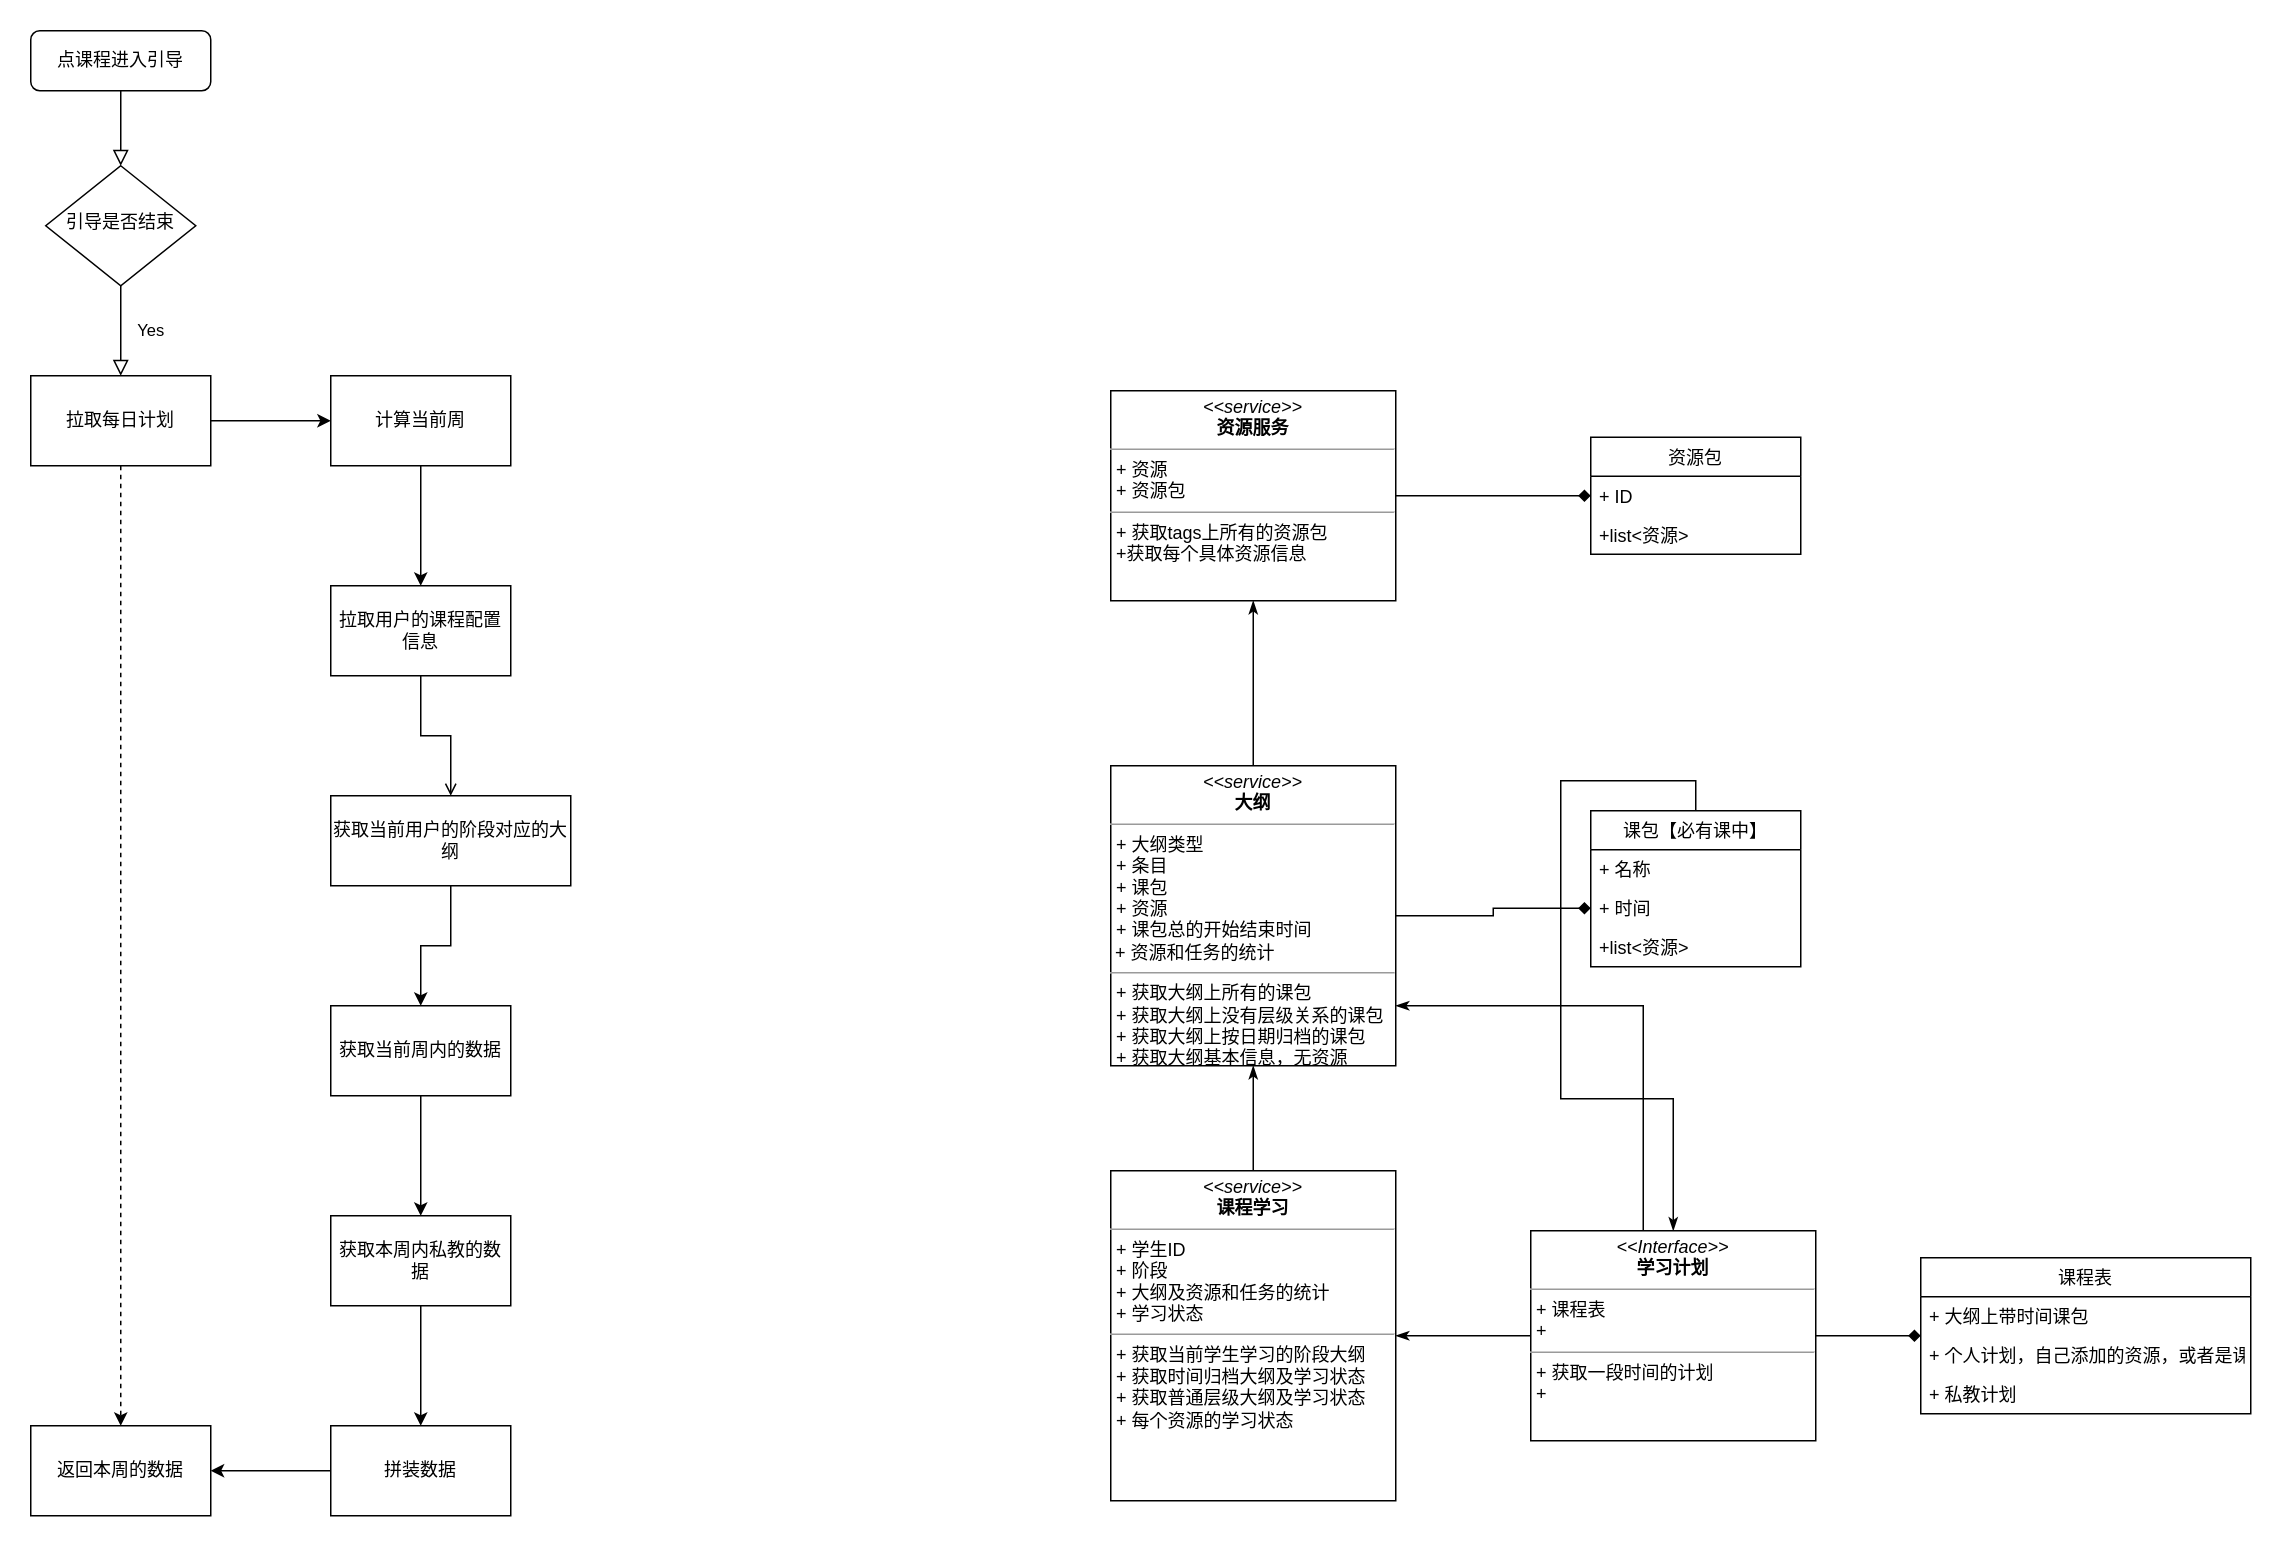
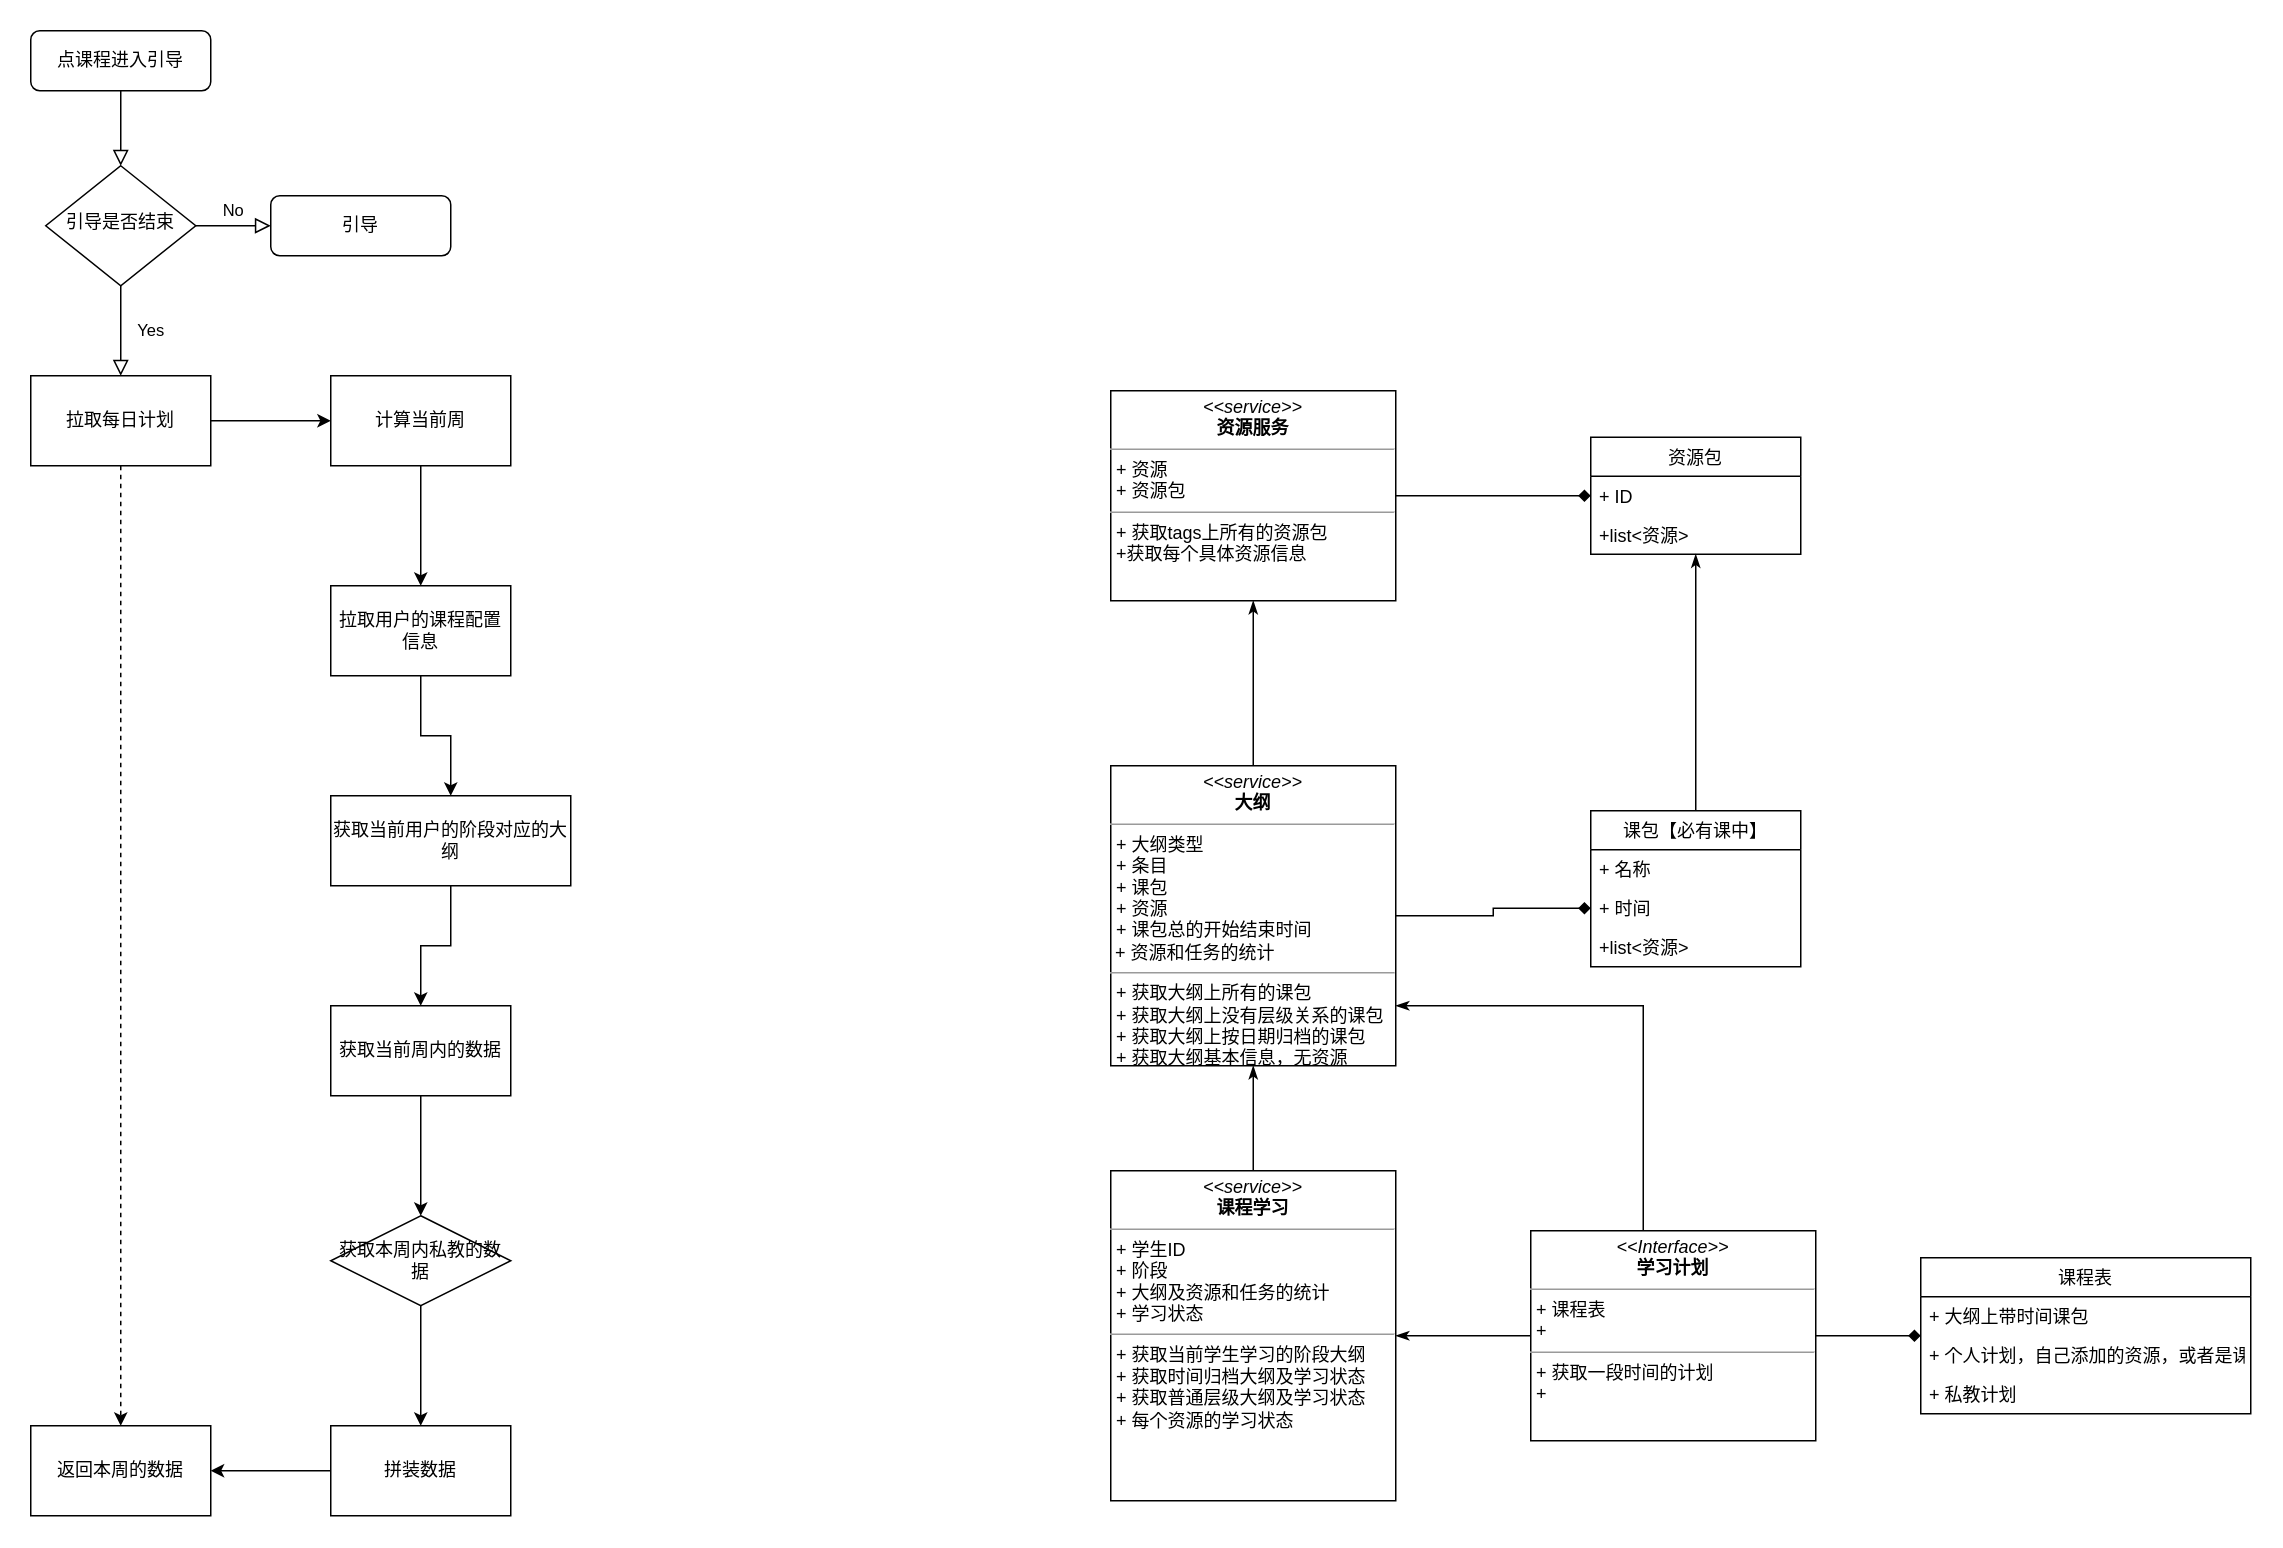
none -> (225, 226)
none -> (361, 226)
(451, 786) -> (451, 784)
(1561, 988) -> (1696, 673)
(421, 1261) -> (421, 1261)
